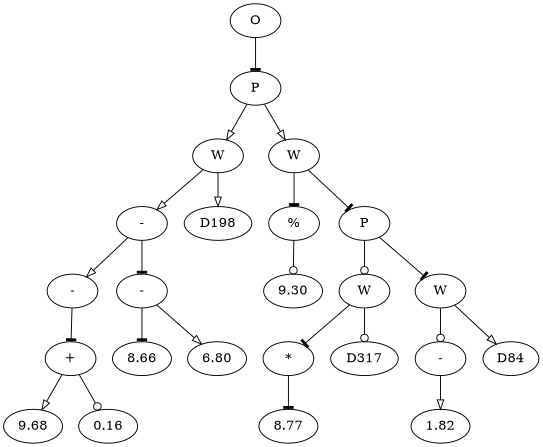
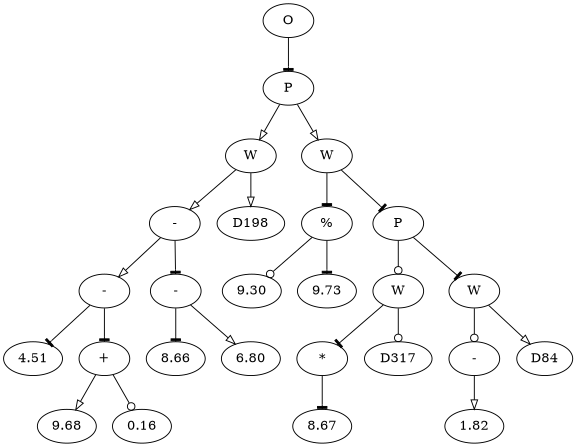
none -> (327, 291)
none -> (33, 359)
(288, 426) -> (322, 426)
